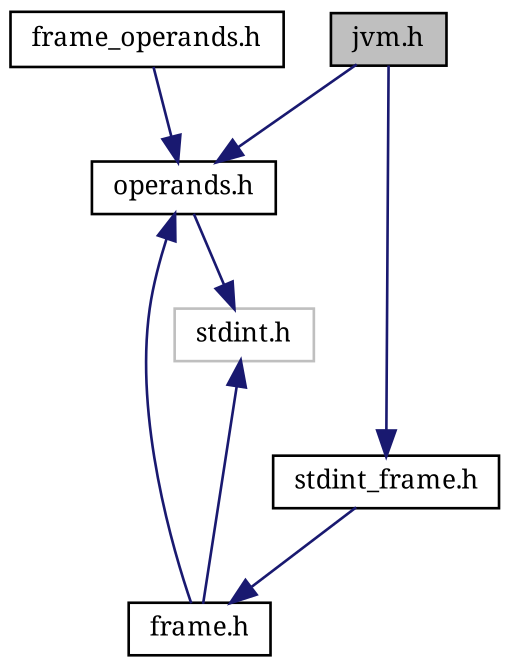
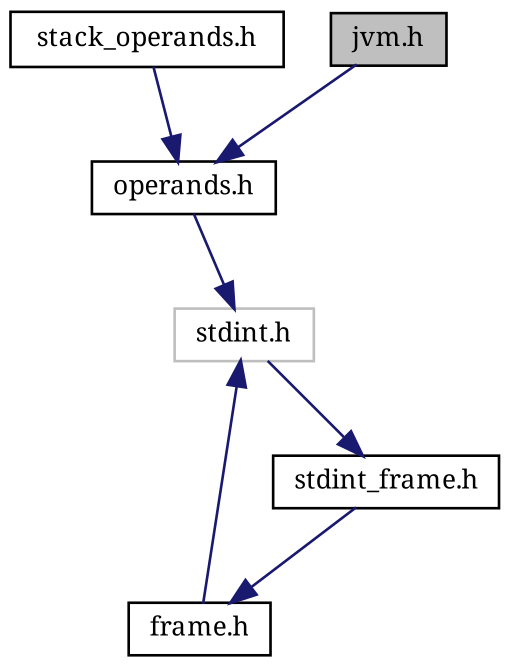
(147, 39) -> (147, 39)
(387, 248) -> (306, 399)
(150, 422) -> none
